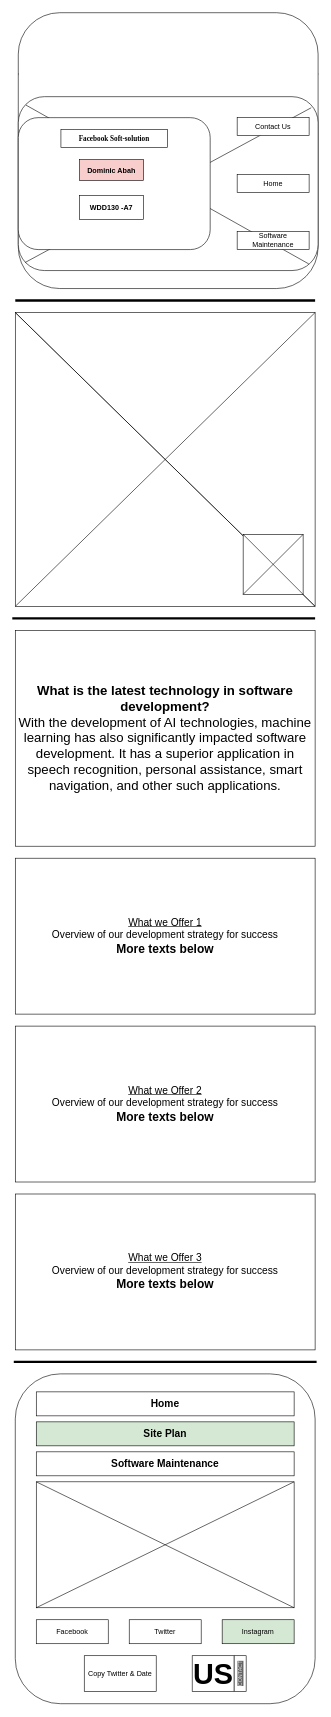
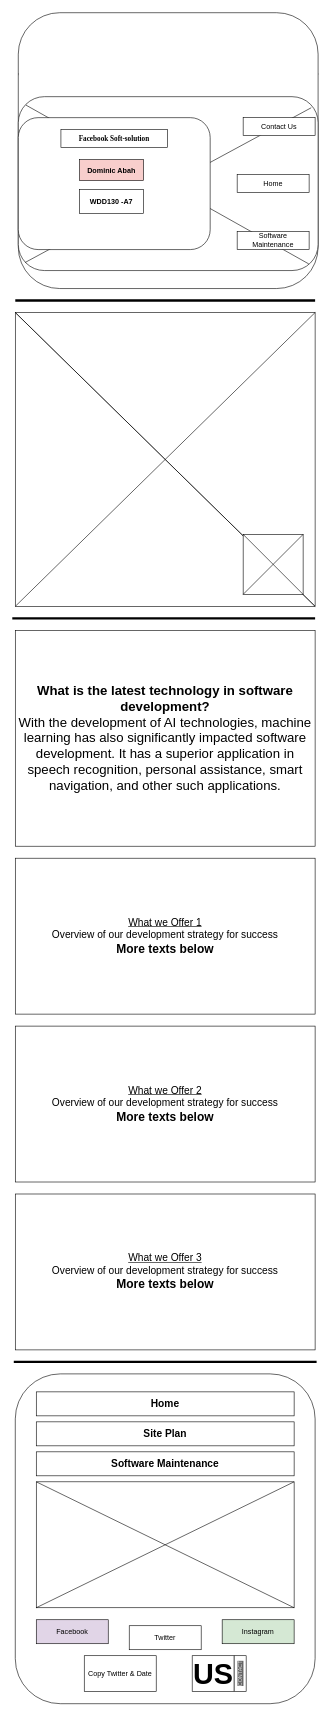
(273, 126) -> (279, 126)
(112, 207) -> (112, 201)
(165, 1434) -> (165, 1434)
(72, 1632) -> (72, 1632)
(165, 1632) -> (165, 1638)
